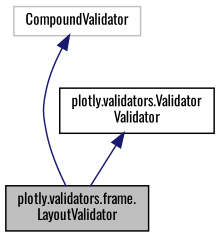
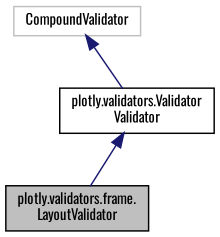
(44, 117) -> (109, 68)
